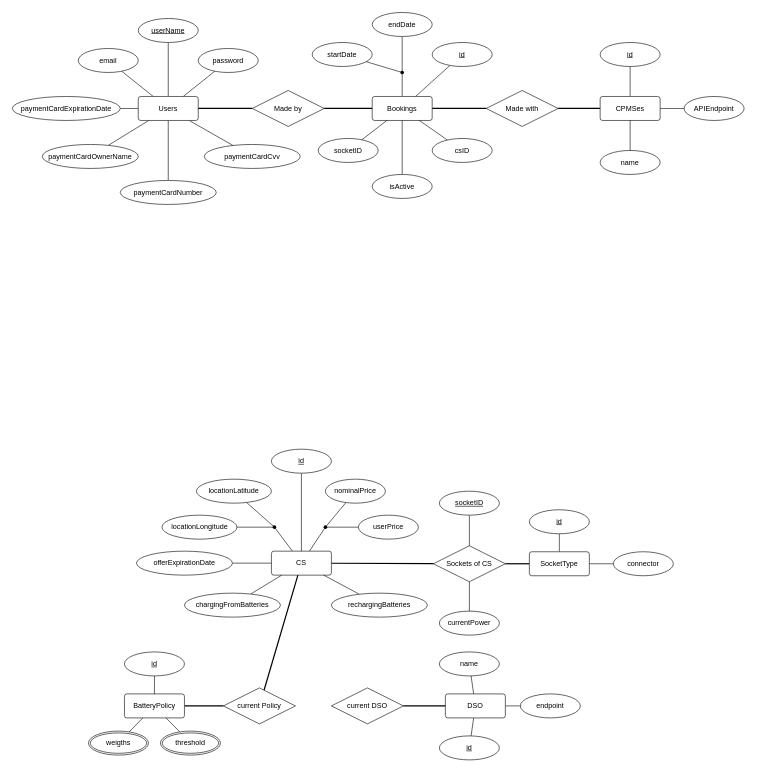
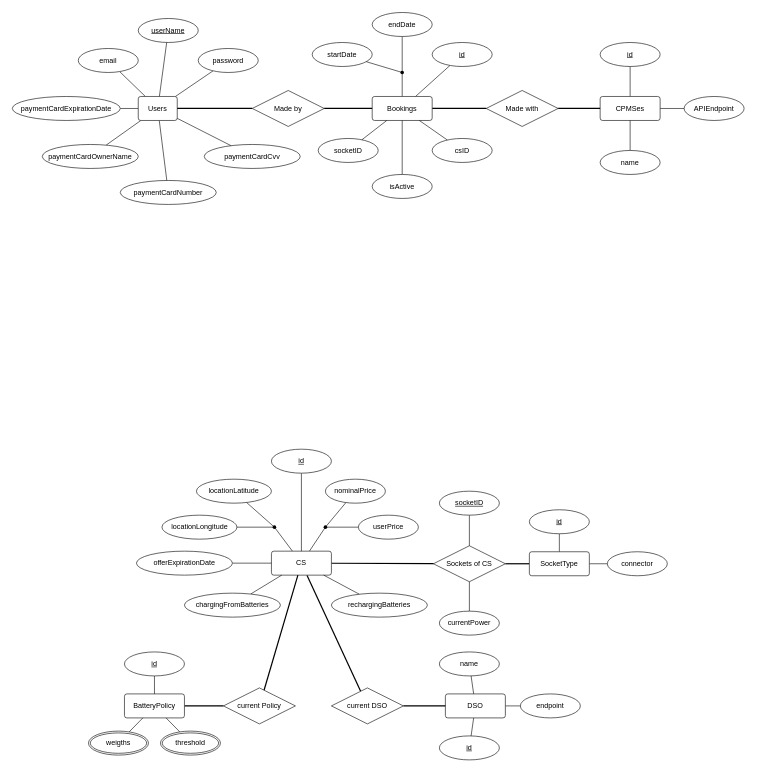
(168, 108) -> (158, 108)
(644, 564) -> (638, 564)
none -> (334, 633)
